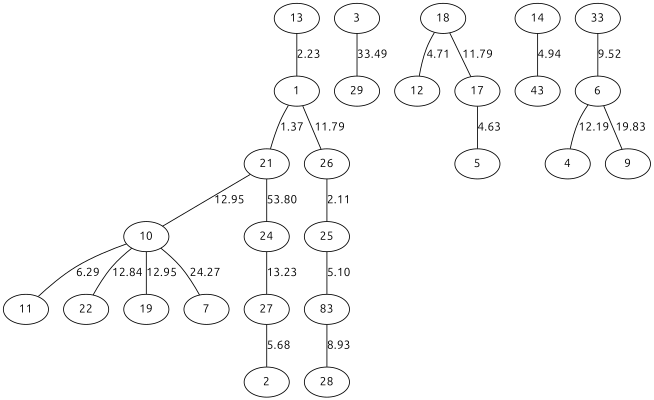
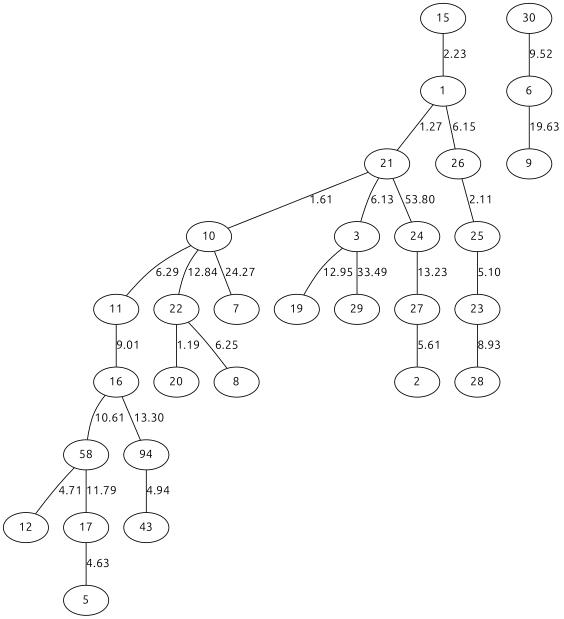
(297, 18) -> (443, 18)
(443, 18) -> (86, 455)
(538, 18) -> (146, 455)
(598, 18) -> (529, 18)
(292, 128) -> (431, 128)
(330, 128) -> (464, 128)
(631, 128) -> (545, 128)
(568, 164) -> none
none -> (368, 199)
(230, 200) -> (321, 200)
(146, 273) -> (321, 269)
(327, 309) -> (477, 309)
(279, 346) -> (429, 346)
none -> (116, 382)
none -> (176, 382)
none -> (237, 382)
